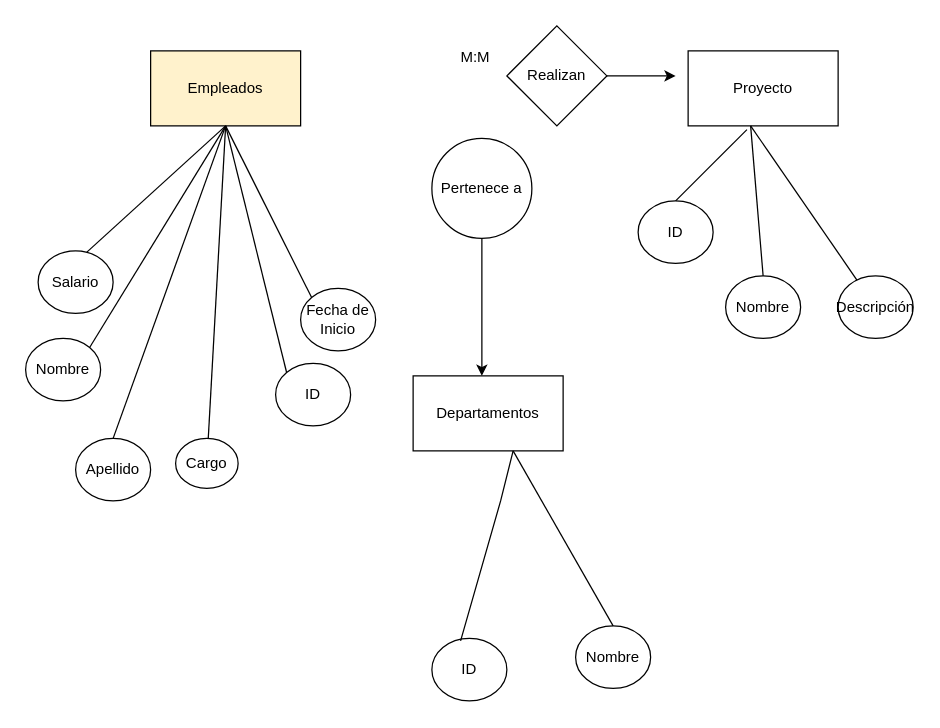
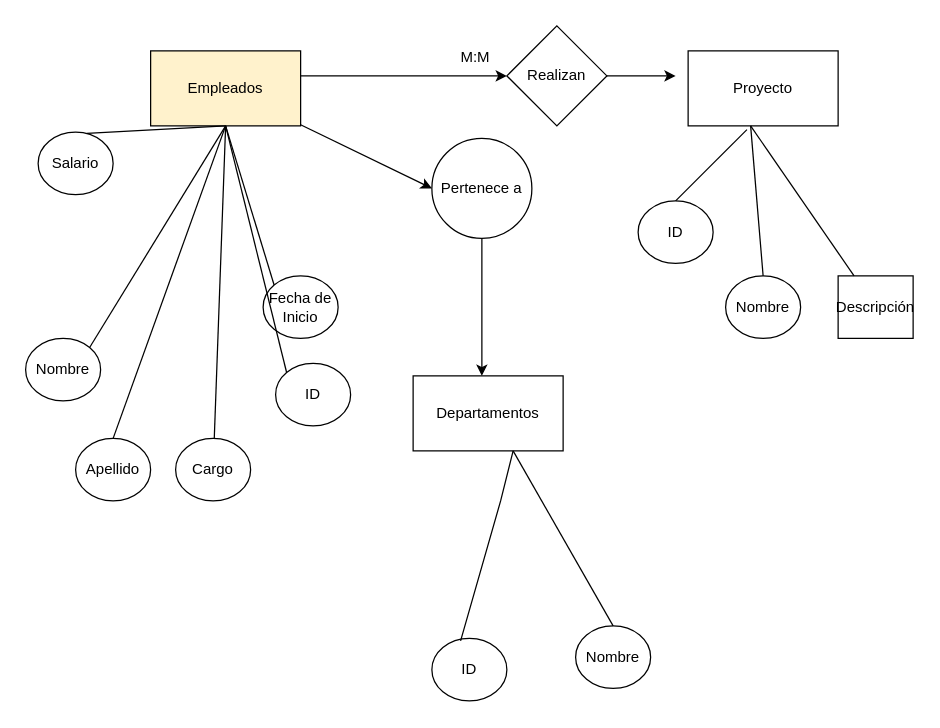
none -> (400, 76)
none -> (362, 154)
(76, 282) -> (76, 163)
(876, 307) -> (876, 307)
(338, 319) -> (301, 307)
(207, 463) -> (213, 469)
